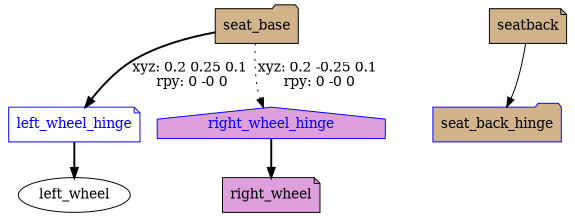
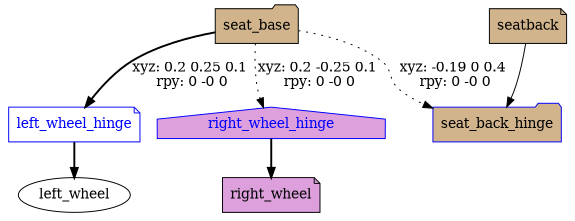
none -> (370, 54)
